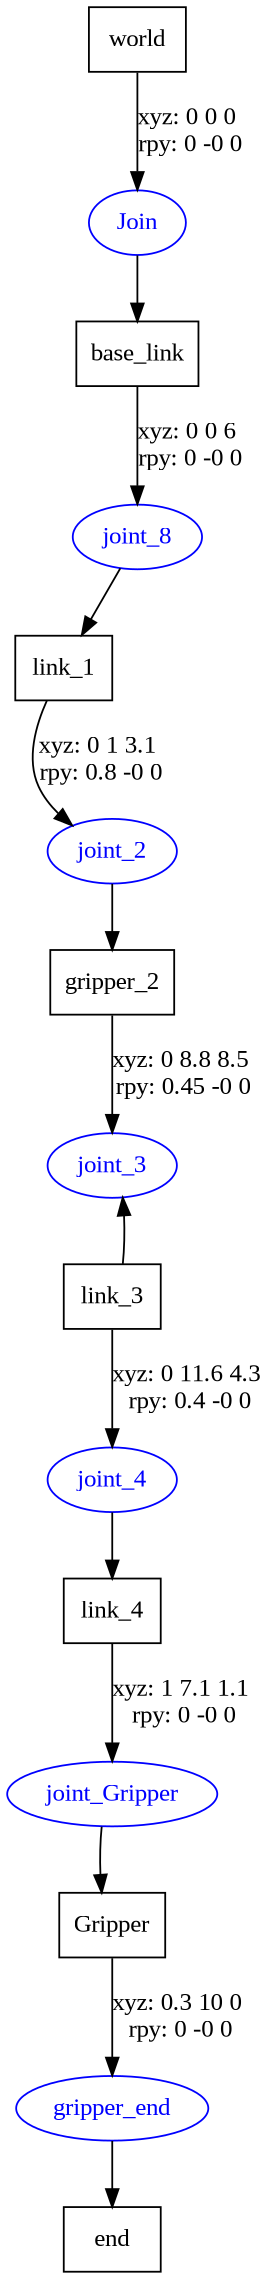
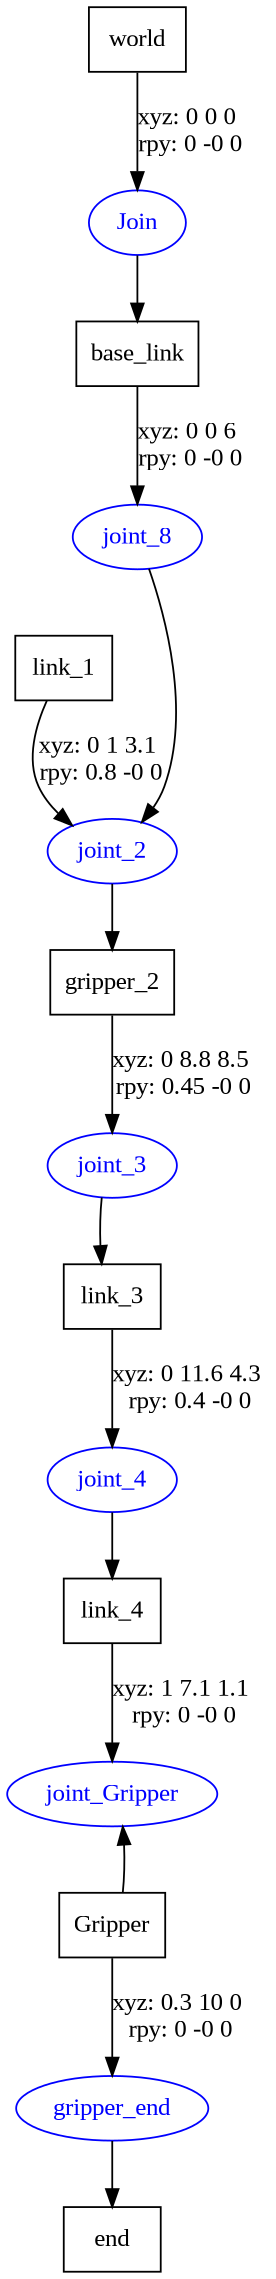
(106, 594) -> (175, 689)
(124, 1240) -> (100, 1222)
(100, 1851) -> (124, 1869)
